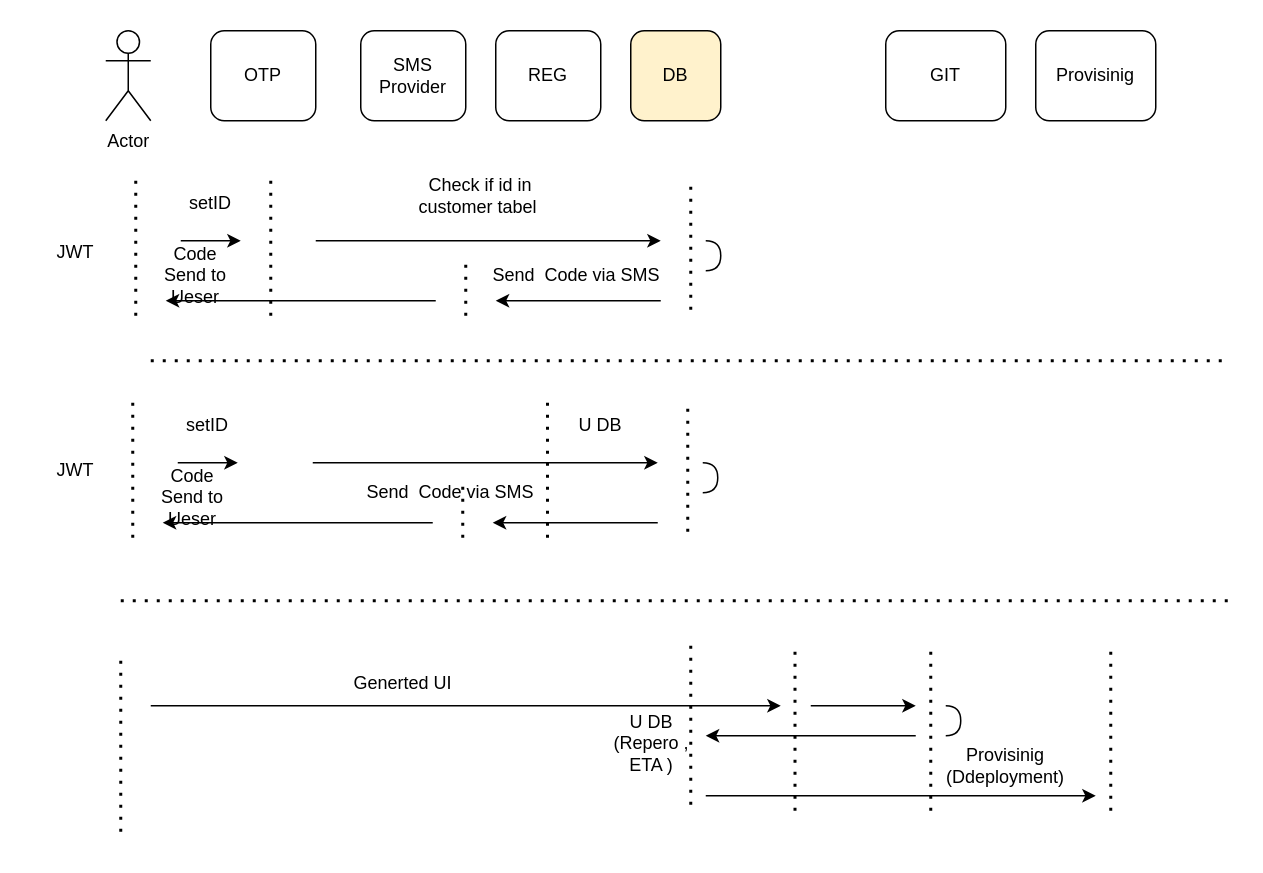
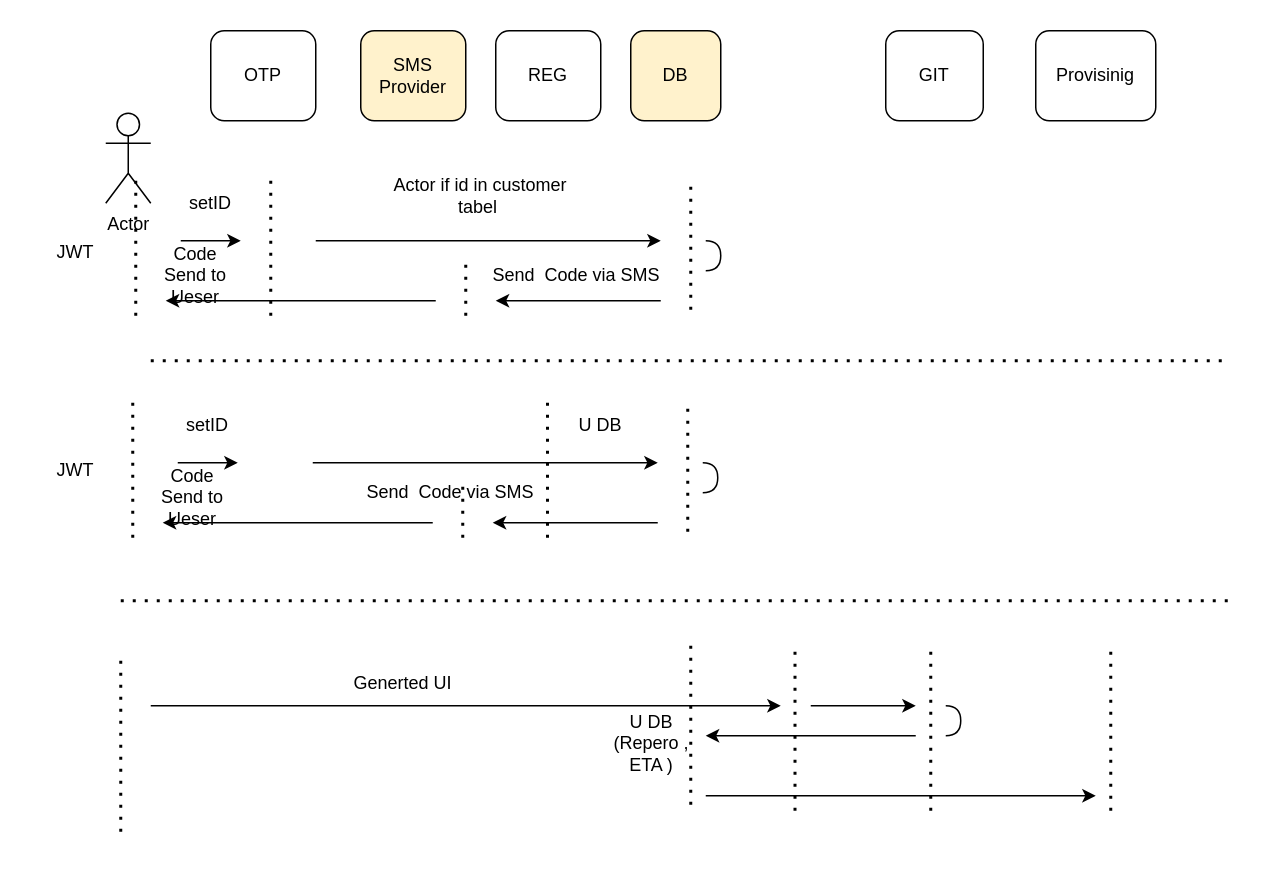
(128, 76) -> (128, 158)
(413, 76) -> (413, 76)
(946, 76) -> (935, 76)
(481, 196) -> (481, 196)
(1006, 766) -> none
